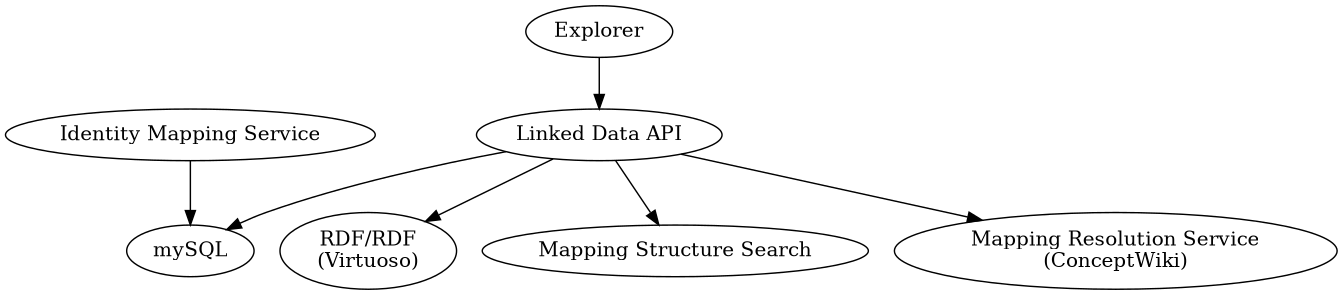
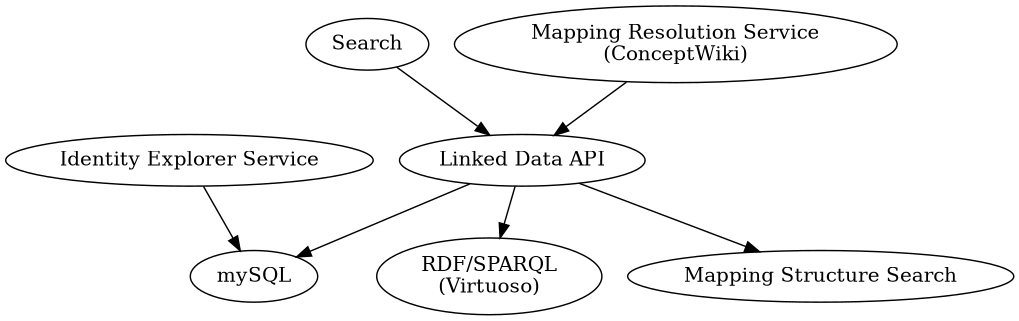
(599, 32) -> (367, 44)
(190, 135) -> (189, 160)
(824, 186) -> (596, 104)
(368, 251) -> (489, 276)
